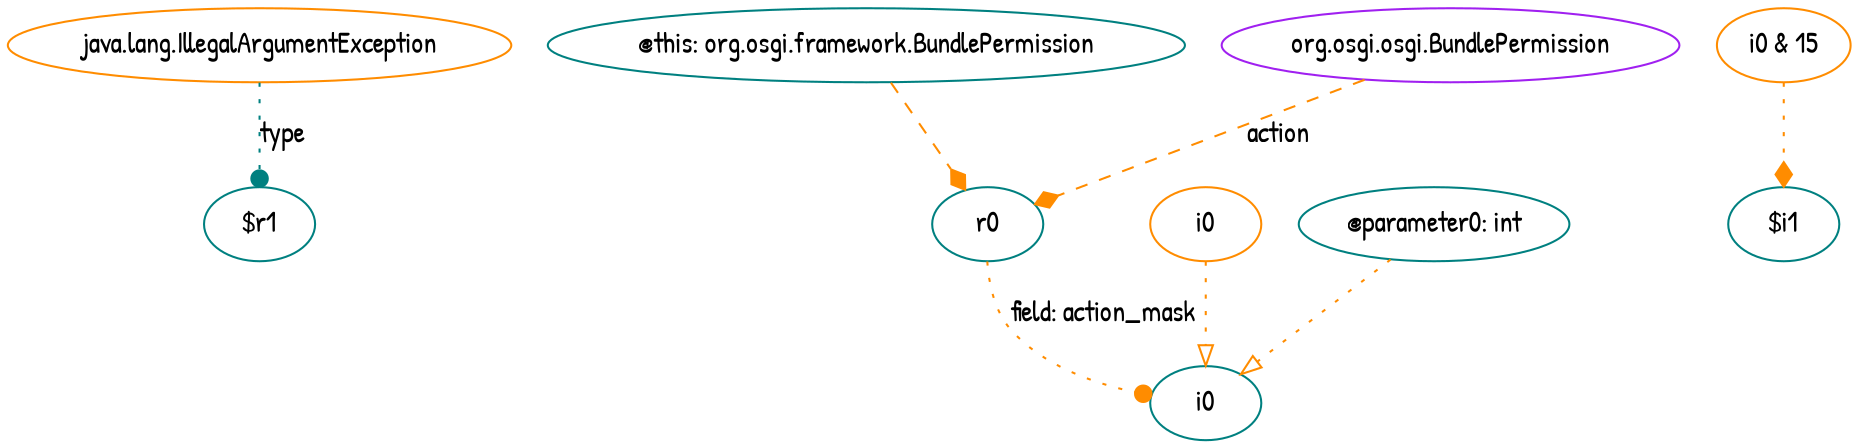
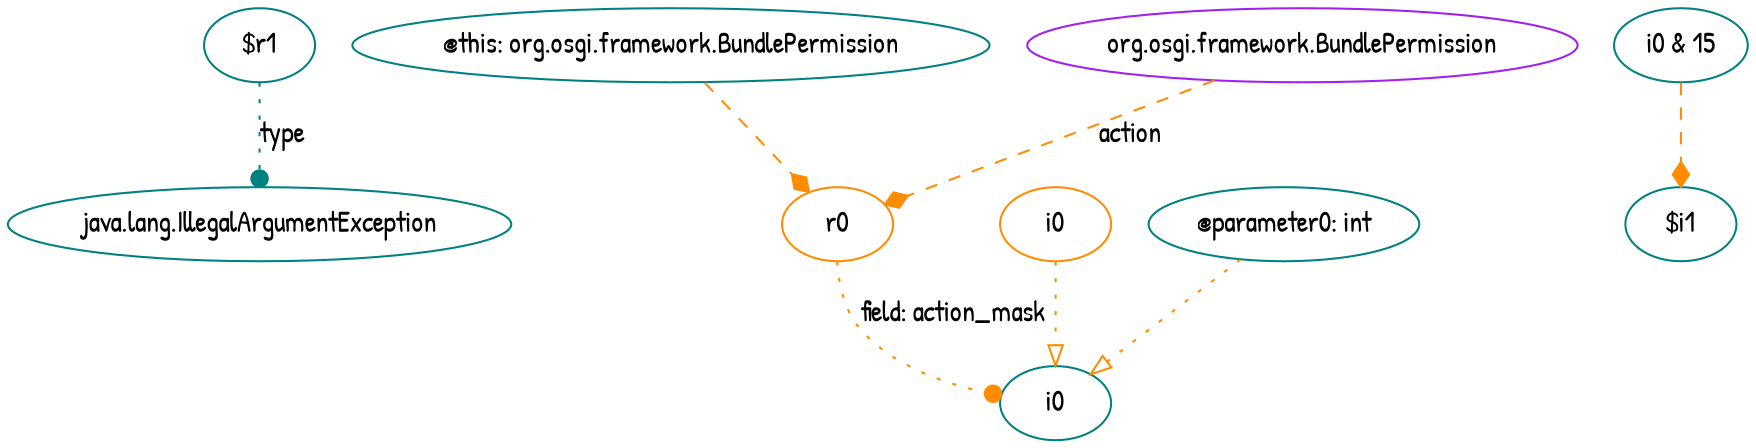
(260, 45) -> (260, 224)
(1451, 45) -> (1302, 45)
(1784, 45) -> (1681, 45)
(1784, 122) -> (1681, 122)
(260, 126) -> (260, 126)
(988, 224) -> (838, 224)
